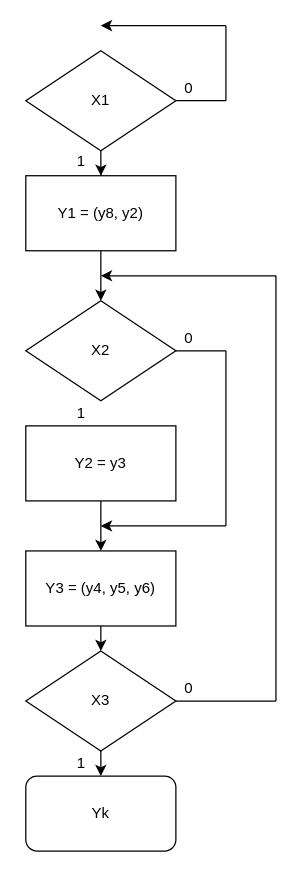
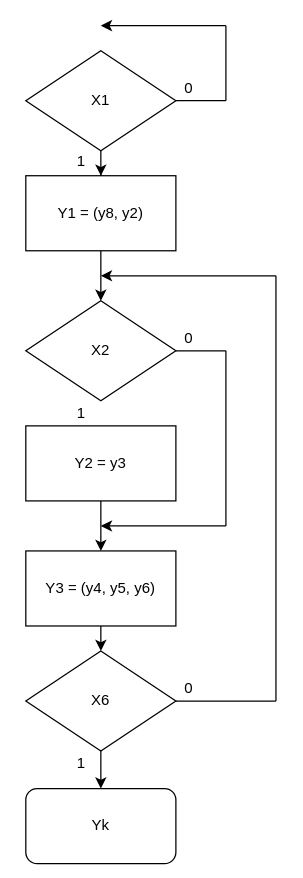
(101, 701) -> (101, 701)
(101, 813) -> (101, 826)
